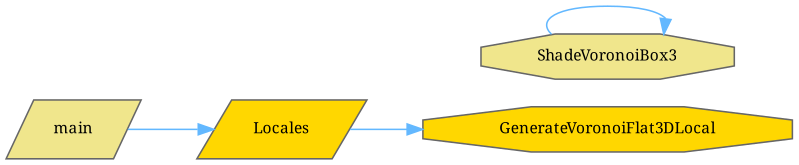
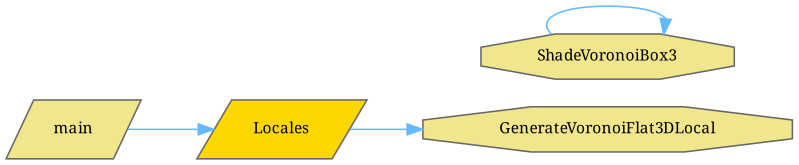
(608, 129) -> (608, 129)
